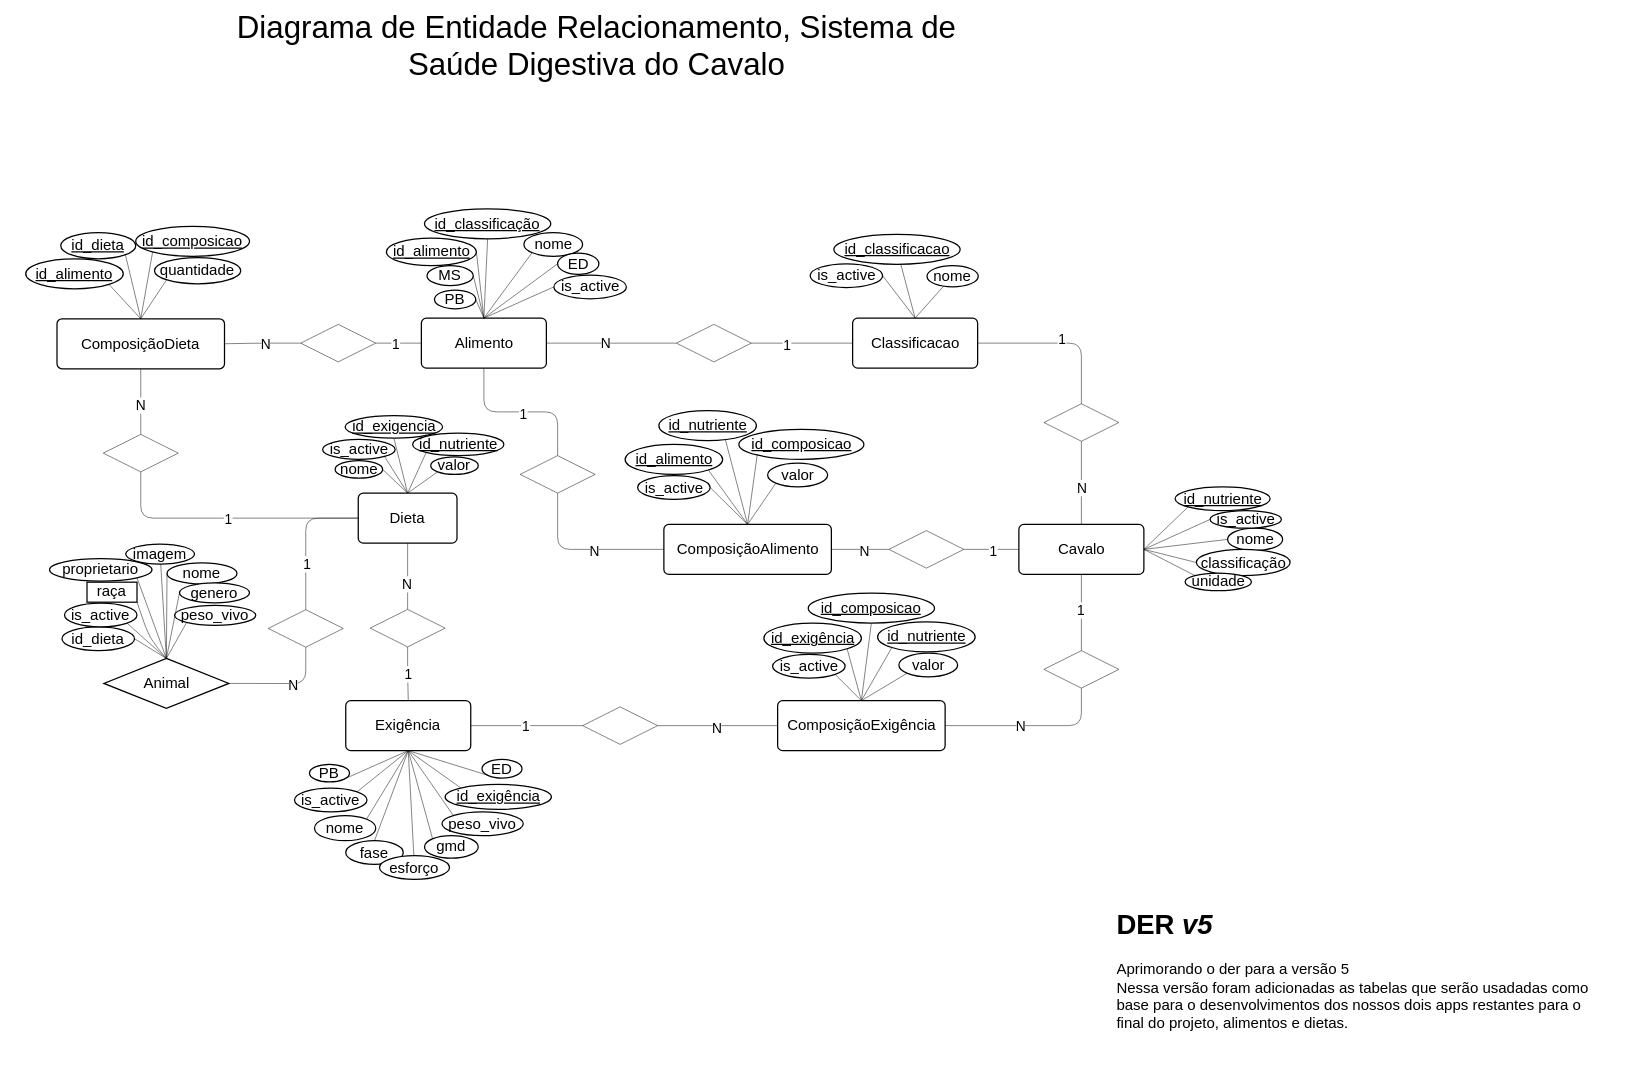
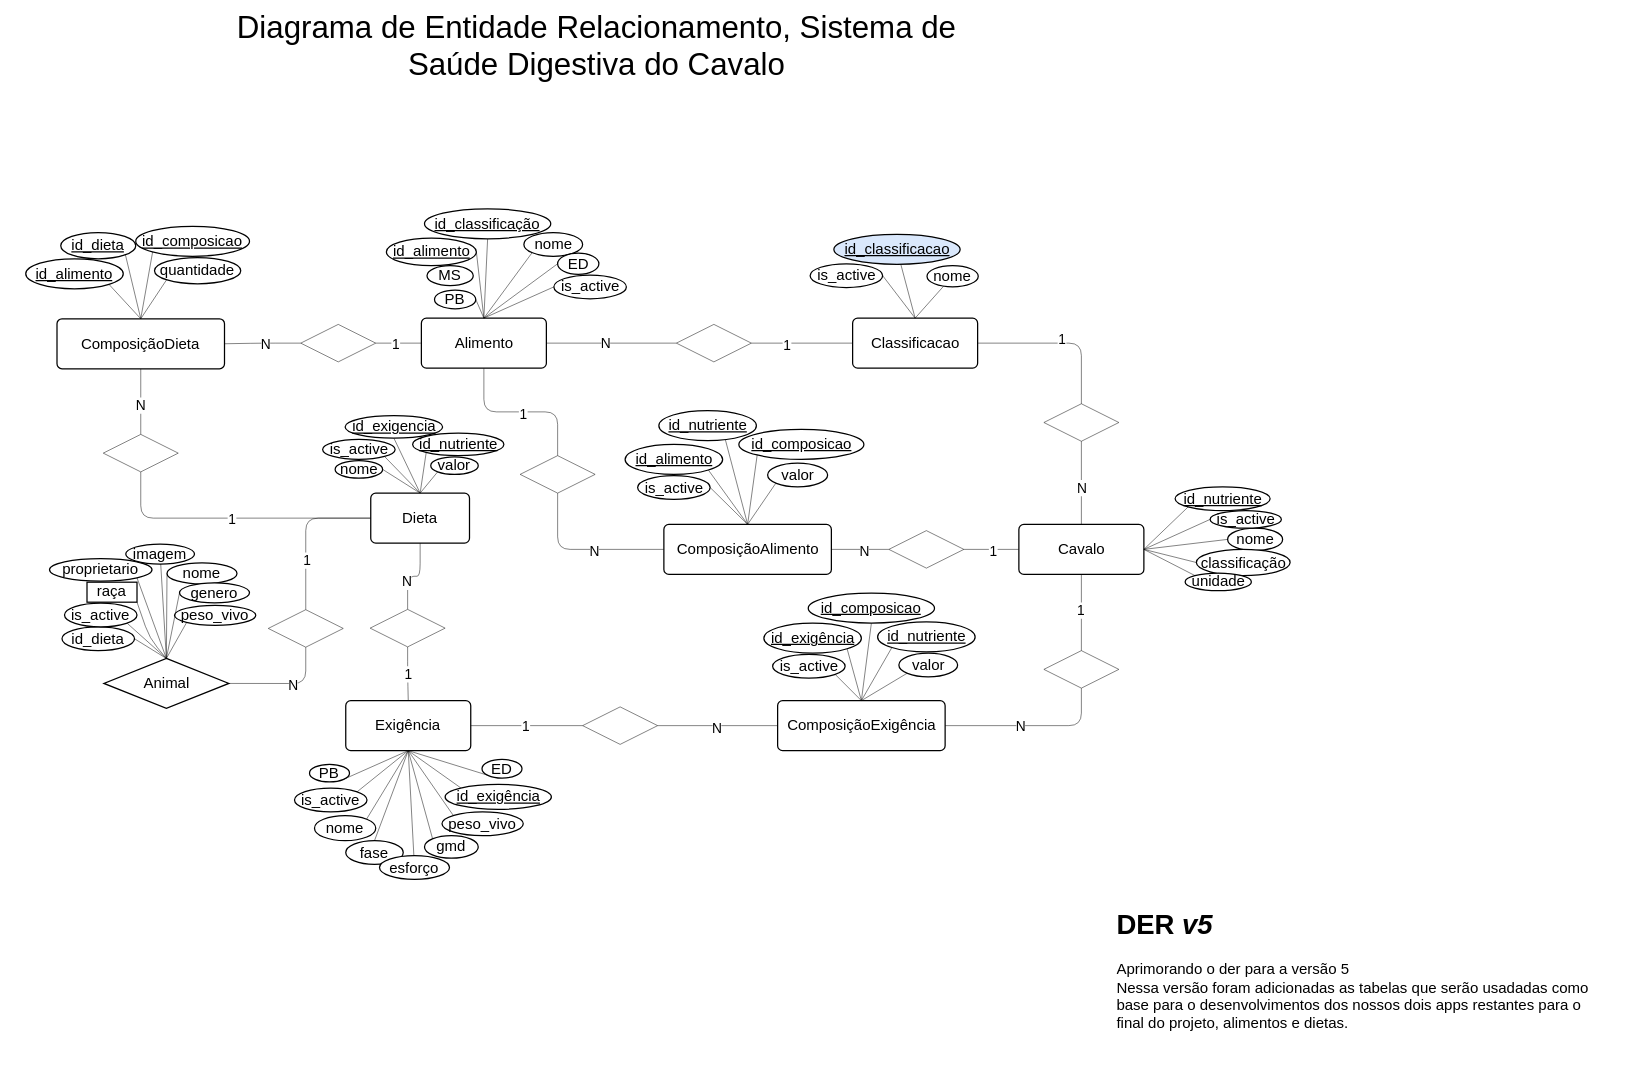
(897, 249) -> (897, 249)
(477, 290) -> none
(408, 518) -> (420, 518)
